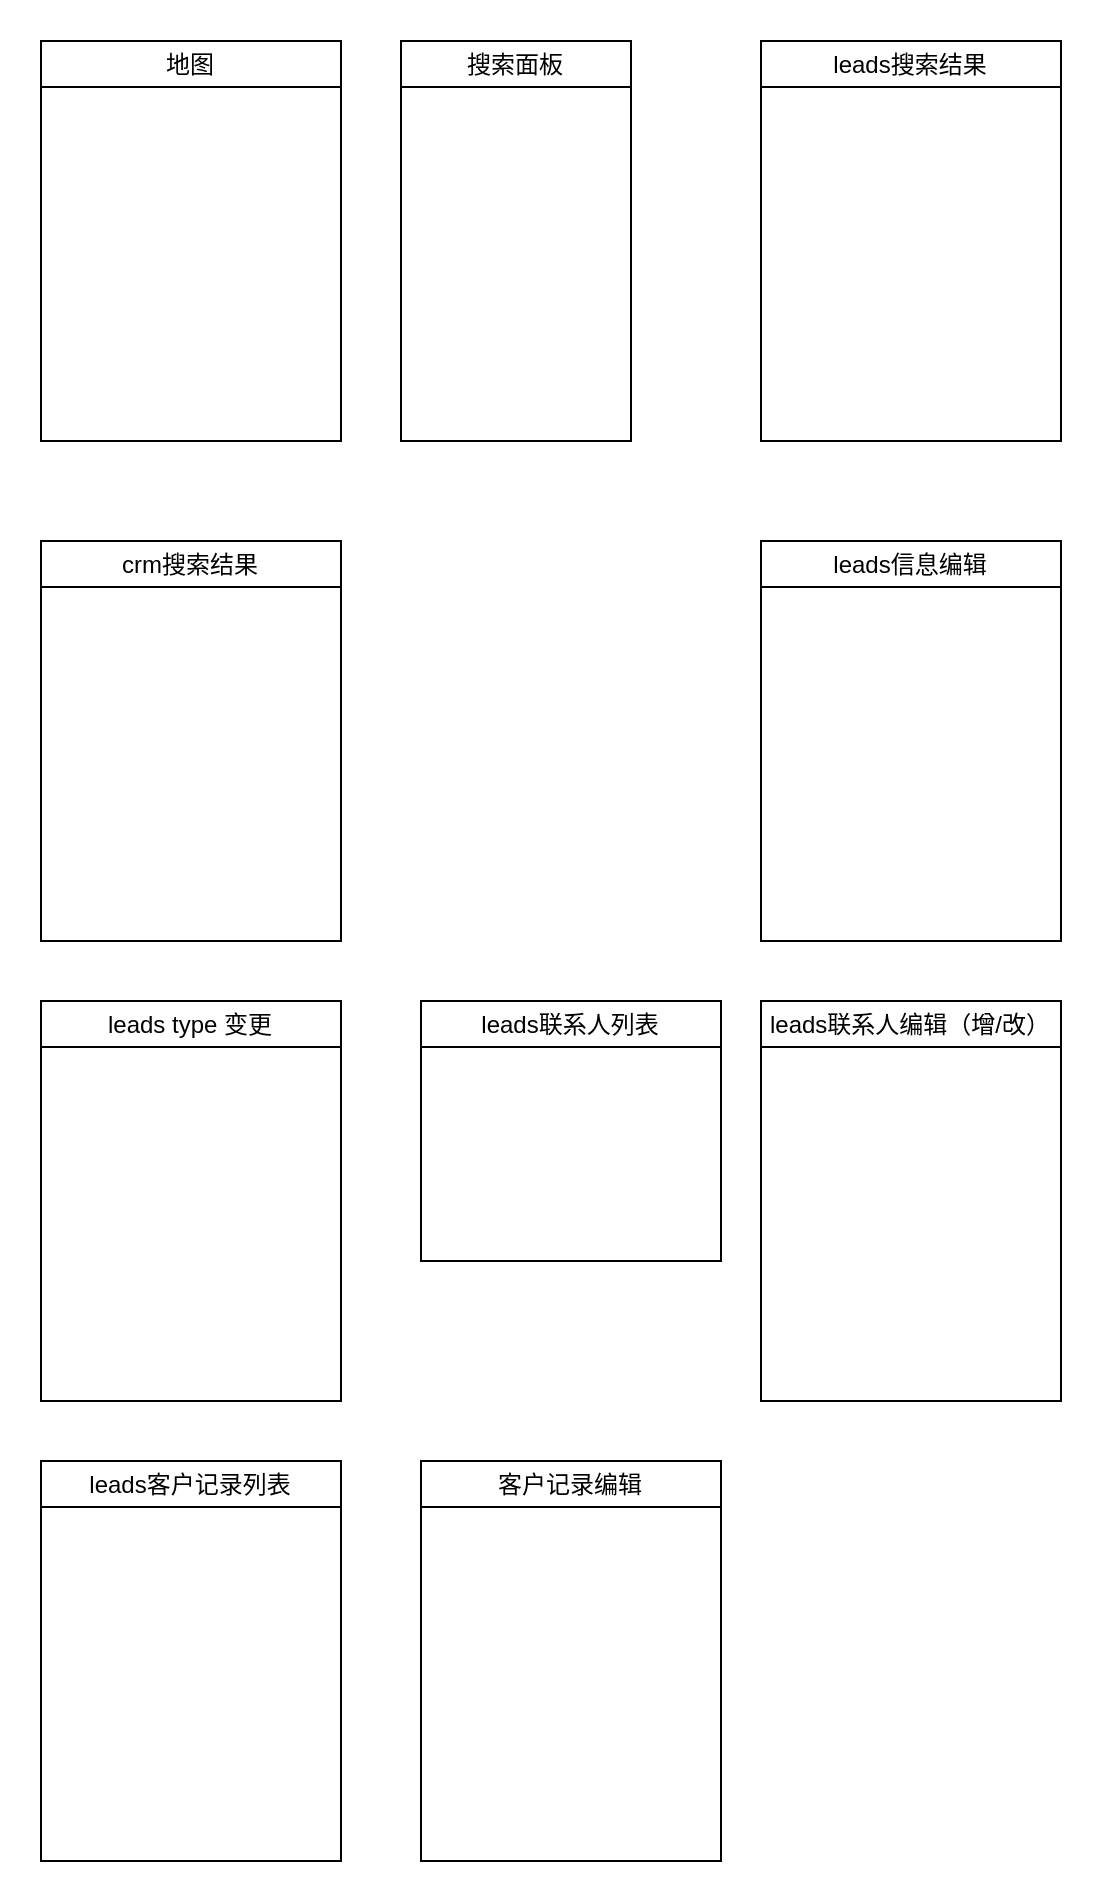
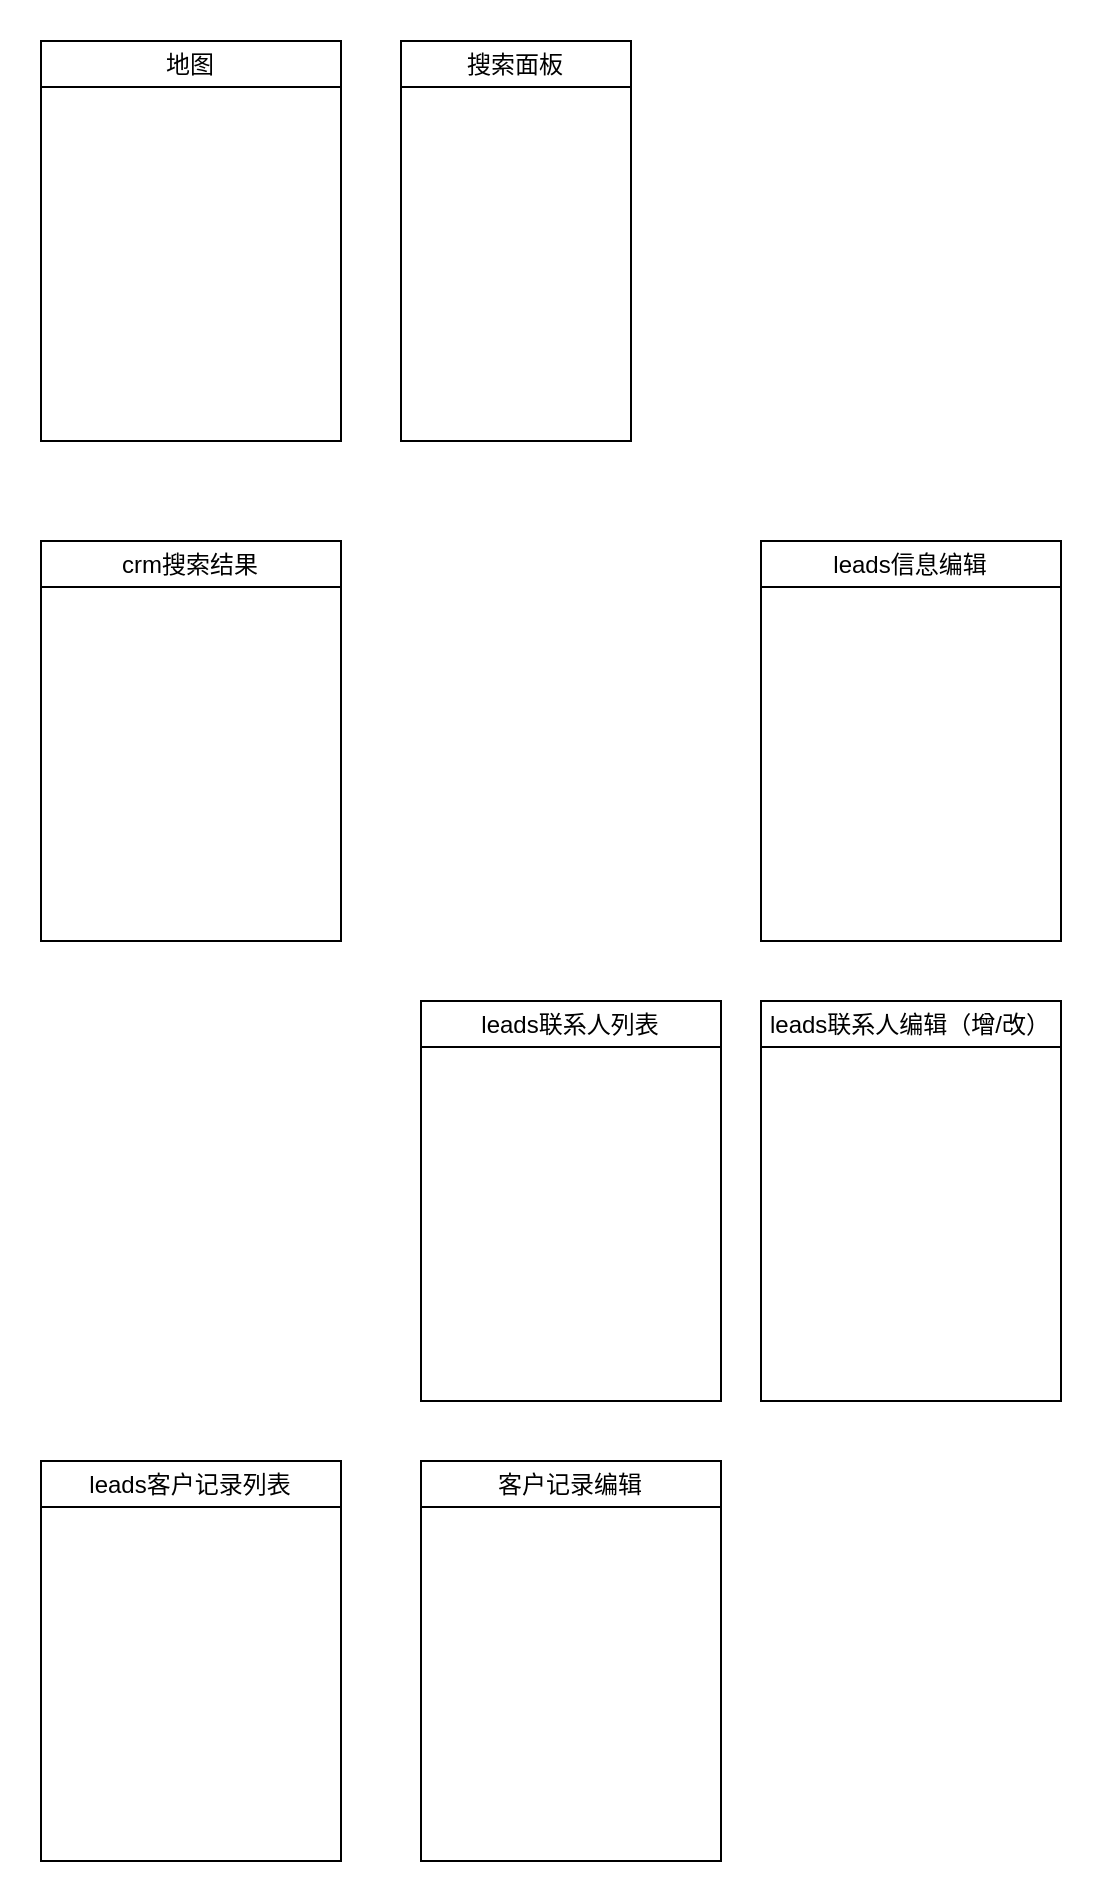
(911, 241) -> none
(571, 1131) -> (571, 1201)
(191, 1201) -> none
